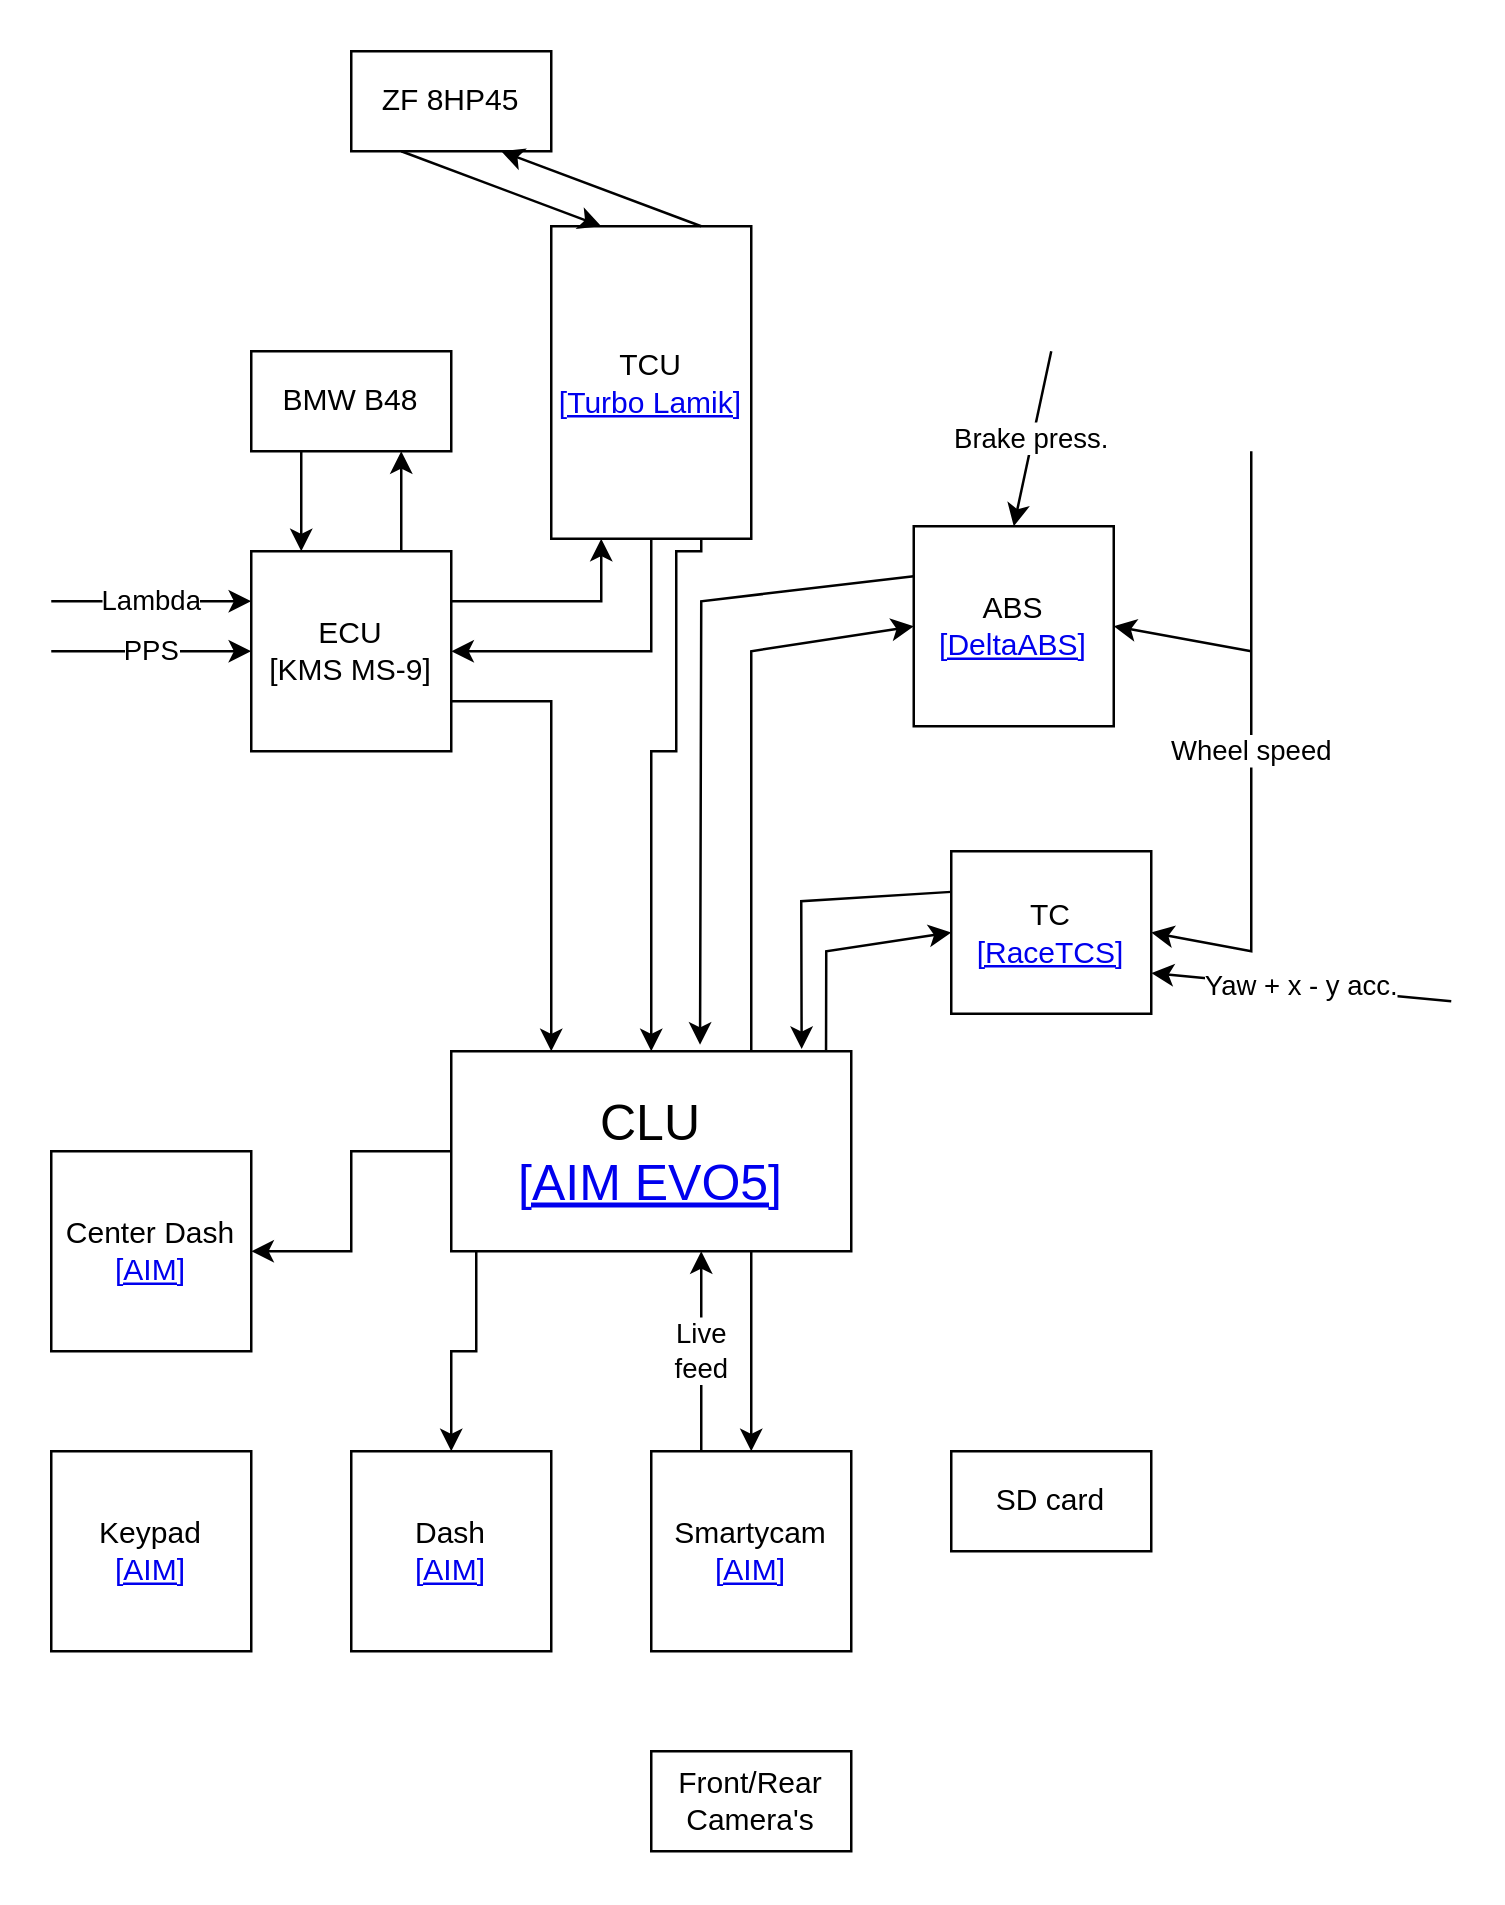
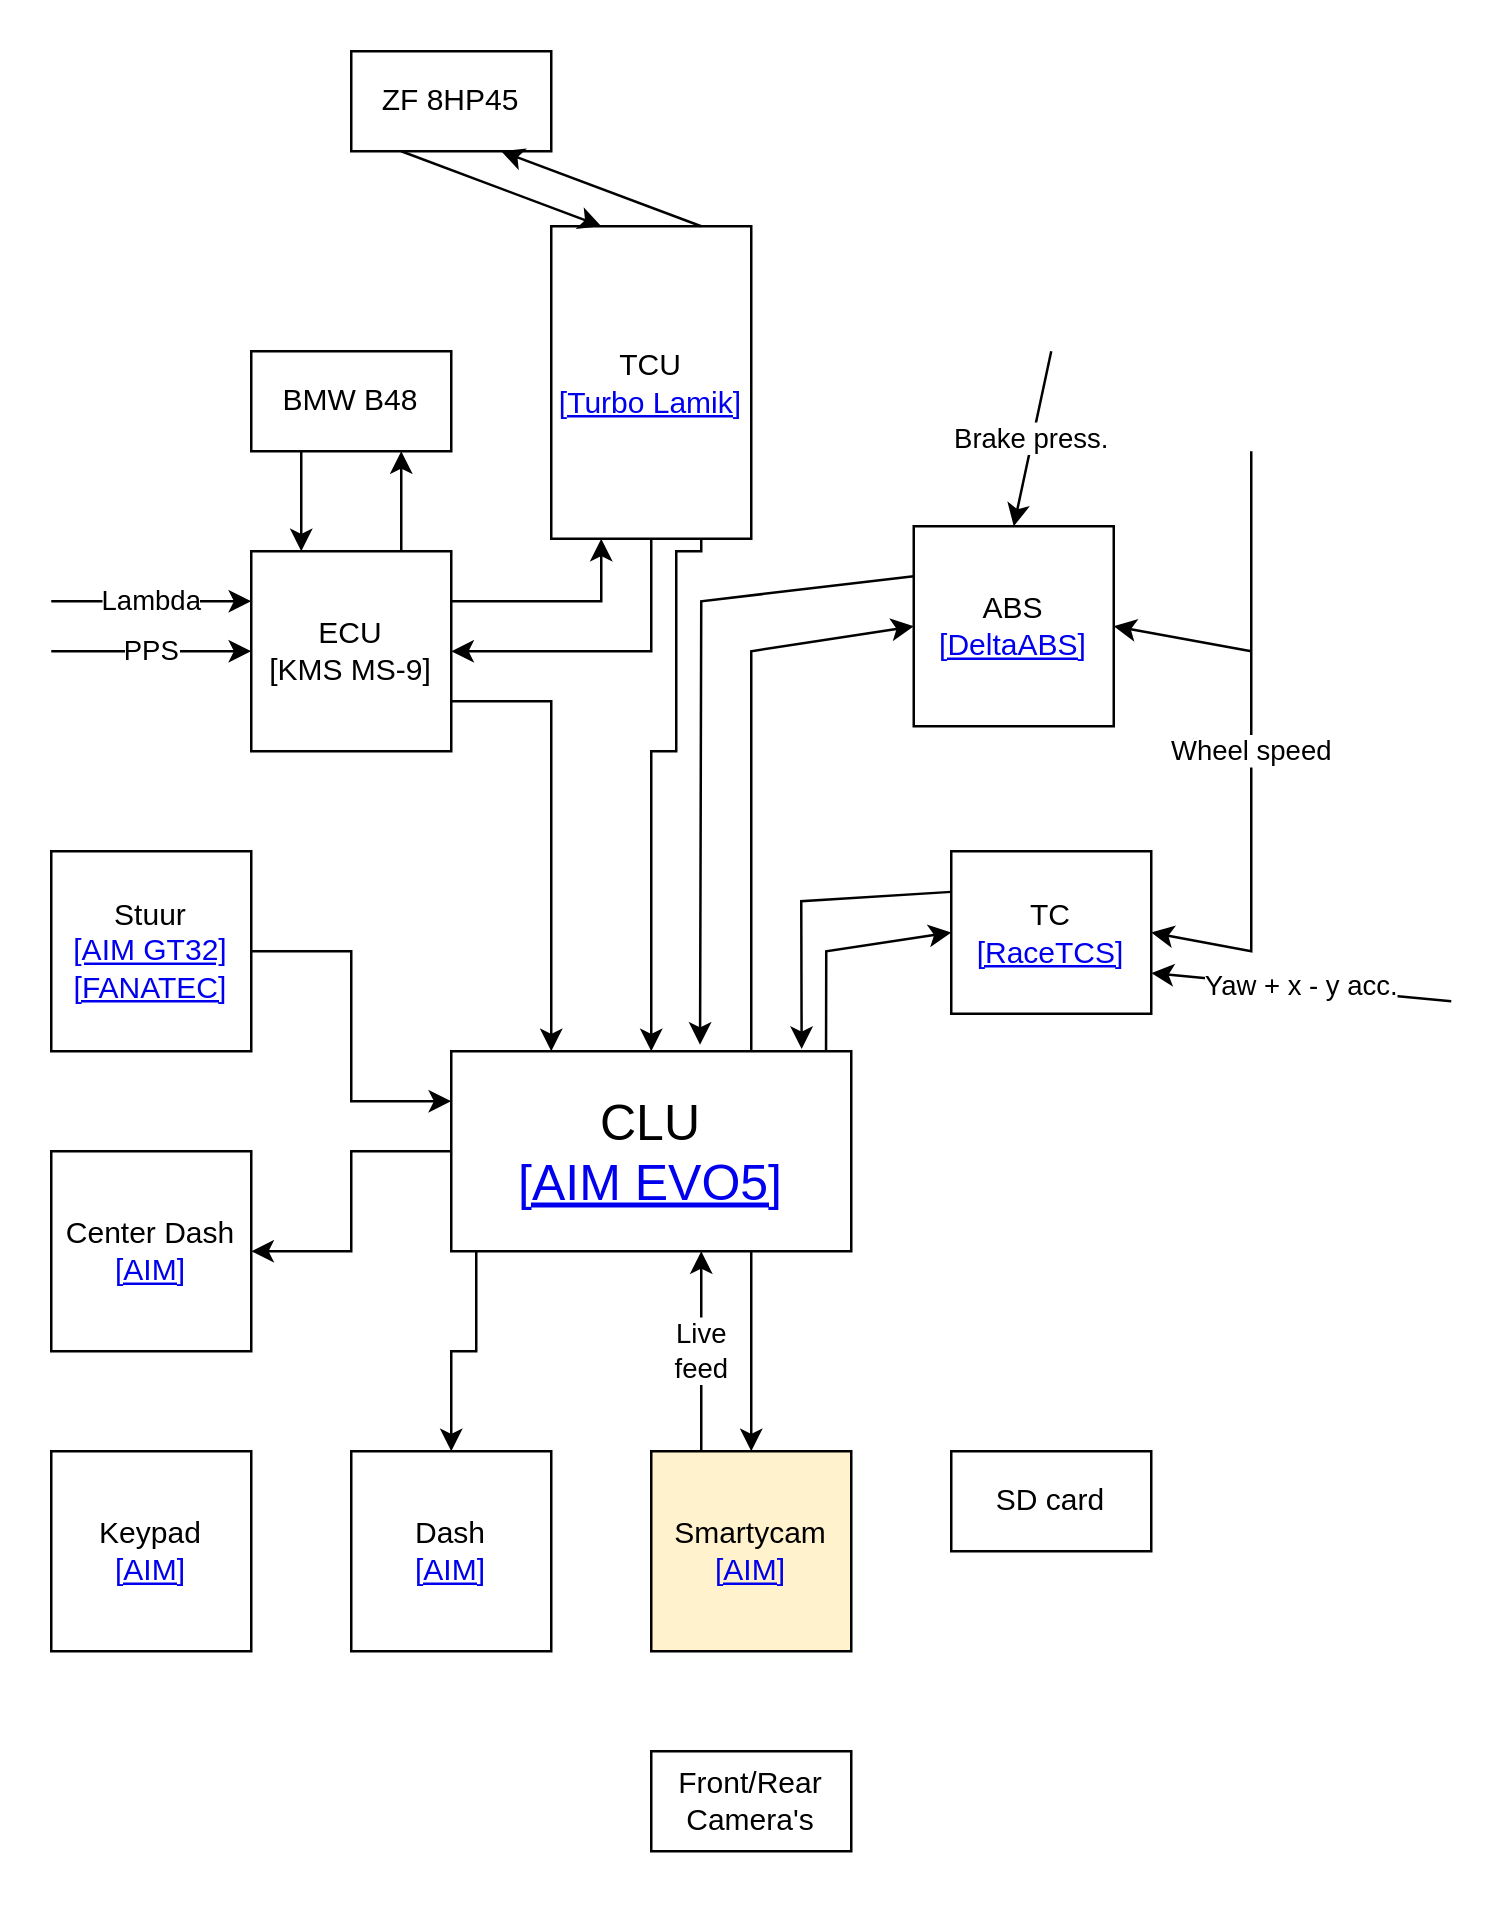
none -> (151, 951)
none -> (351, 1018)
(751, 1551) -> (751, 1551)
